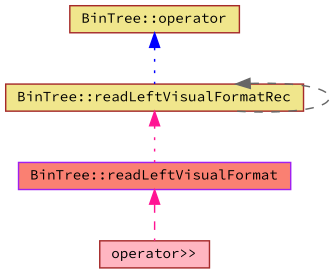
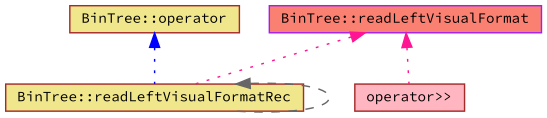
(155, 144) -> (273, 60)
(155, 222) -> (408, 66)
